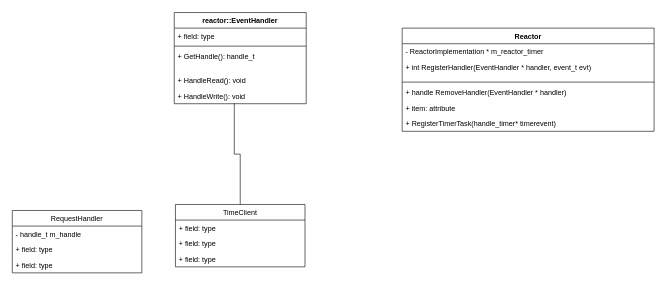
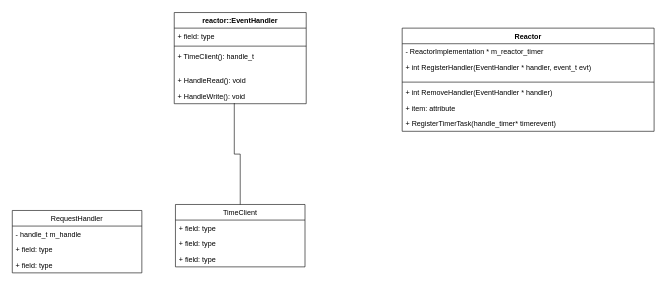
(219, 56) -> (219, 56)
(492, 92) -> (486, 92)
